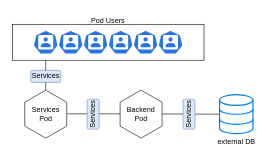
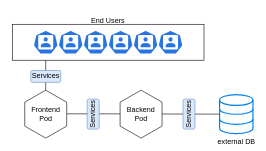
(108, 21) -> (108, 21)
(46, 114) -> (46, 114)
